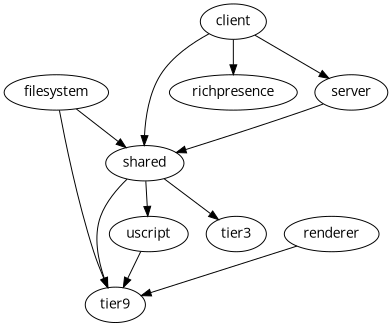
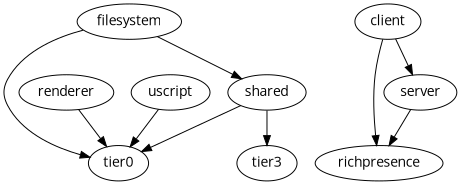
(161, 75) -> none
(255, 127) -> (402, 123)
(147, 194) -> none
(115, 305) -> (119, 163)
